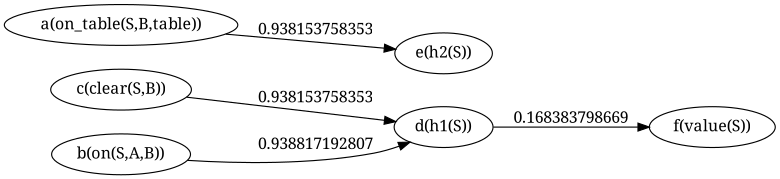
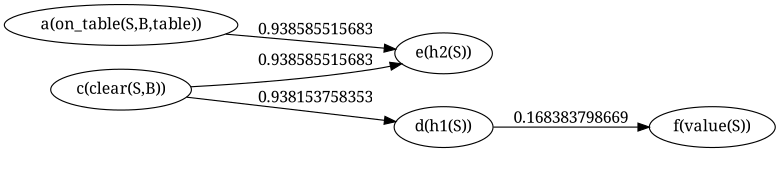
(316, 30) -> (316, 30)
none -> (291, 79)
(121, 154) -> none
